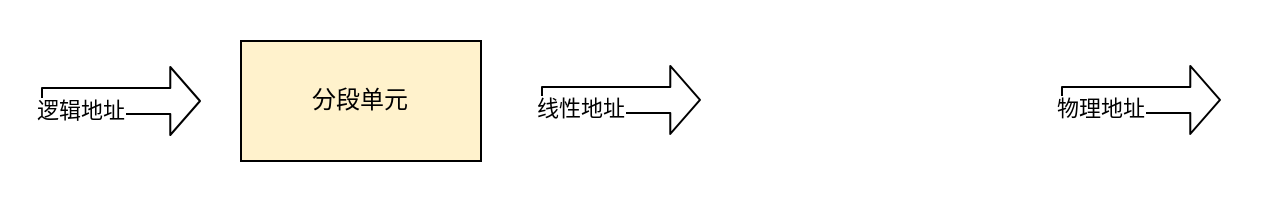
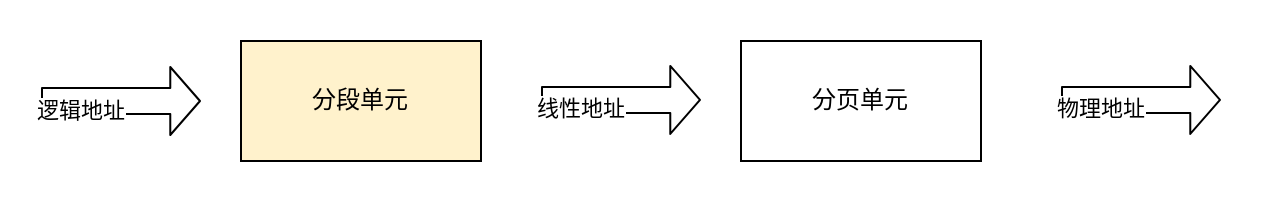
none -> (861, 101)
